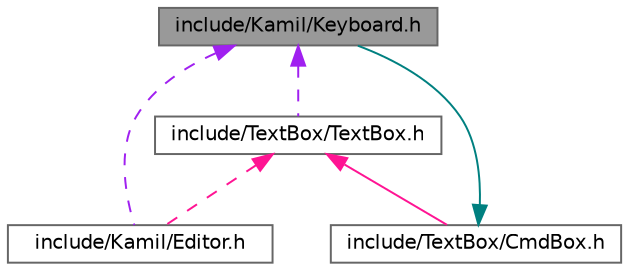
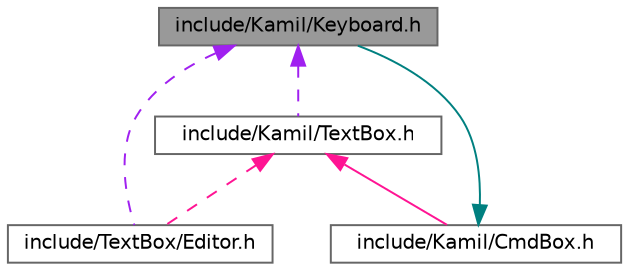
(298, 135) -> (298, 135)
(140, 244) -> (140, 244)
(476, 244) -> (476, 244)
